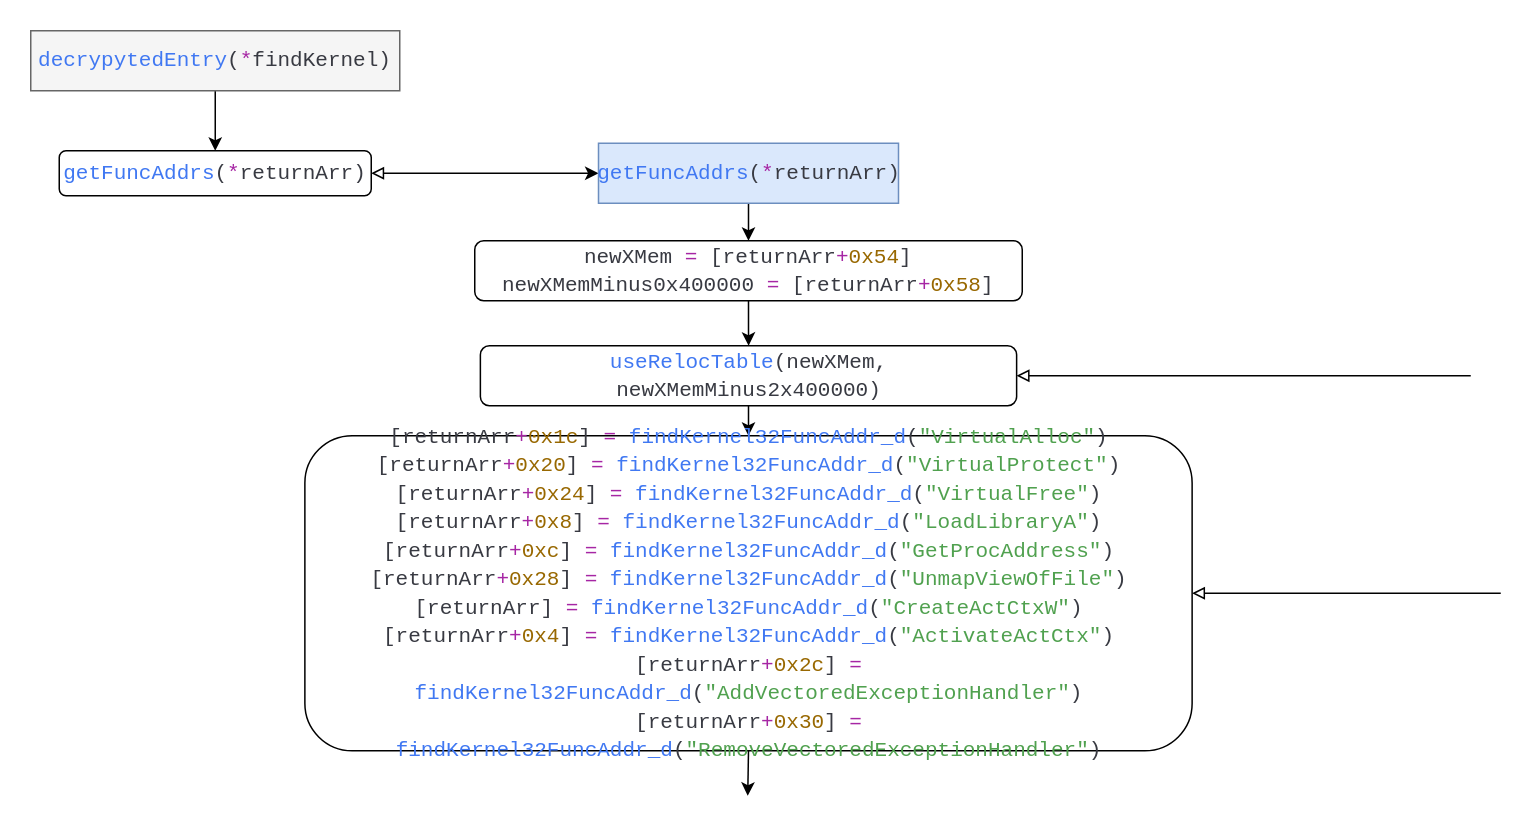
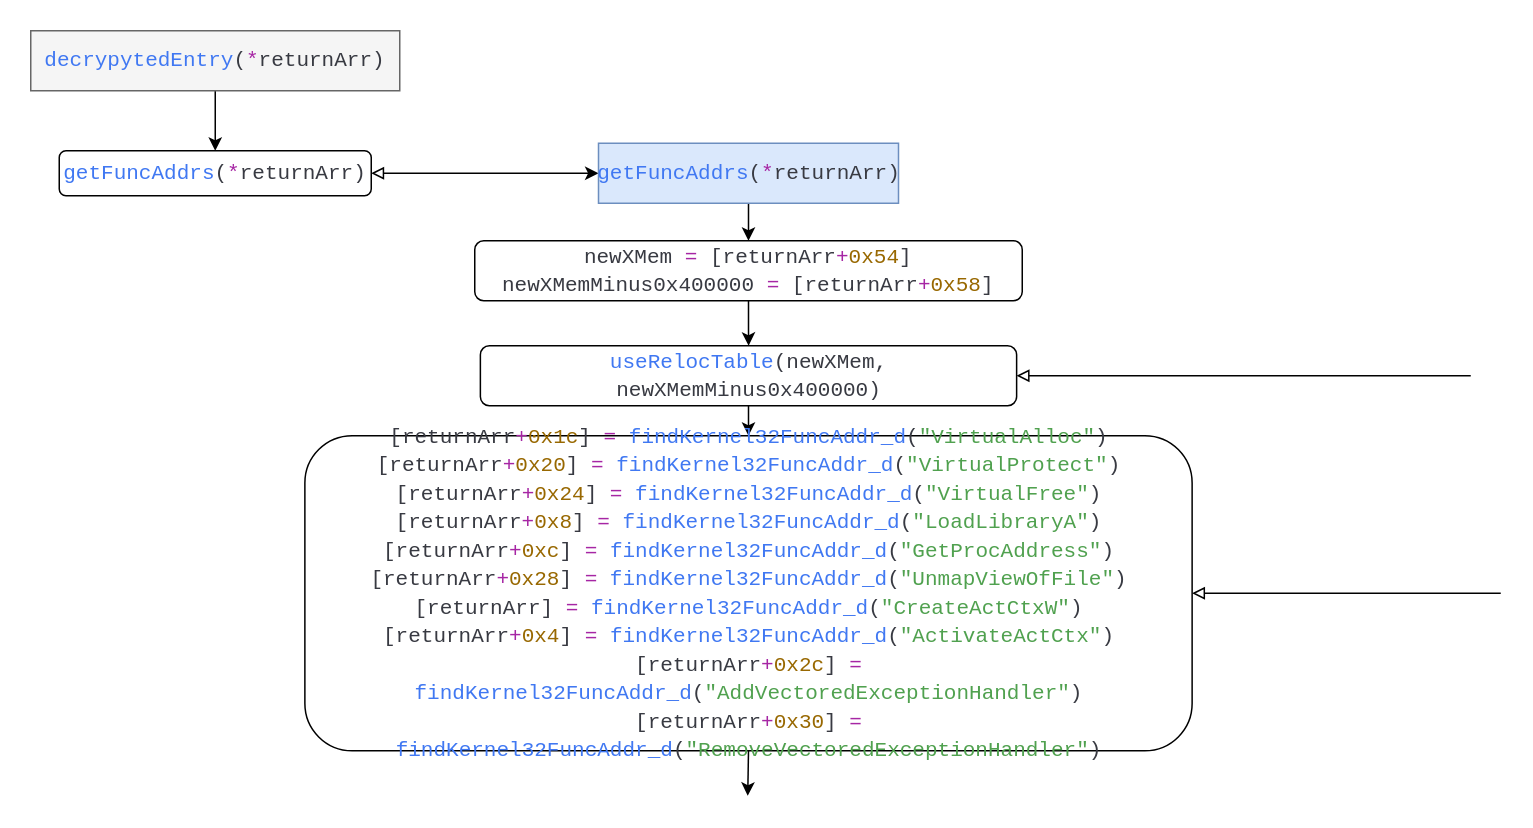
(215, 61) -> (215, 61)
(749, 376) -> (749, 376)
